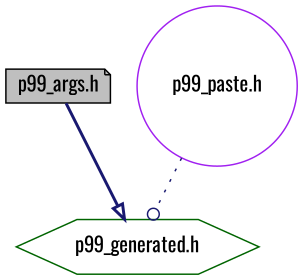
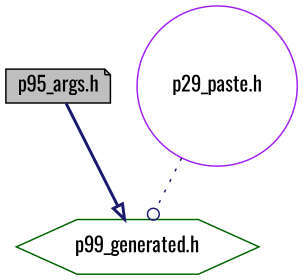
(58, 86) -> (58, 86)
(217, 86) -> (217, 86)
